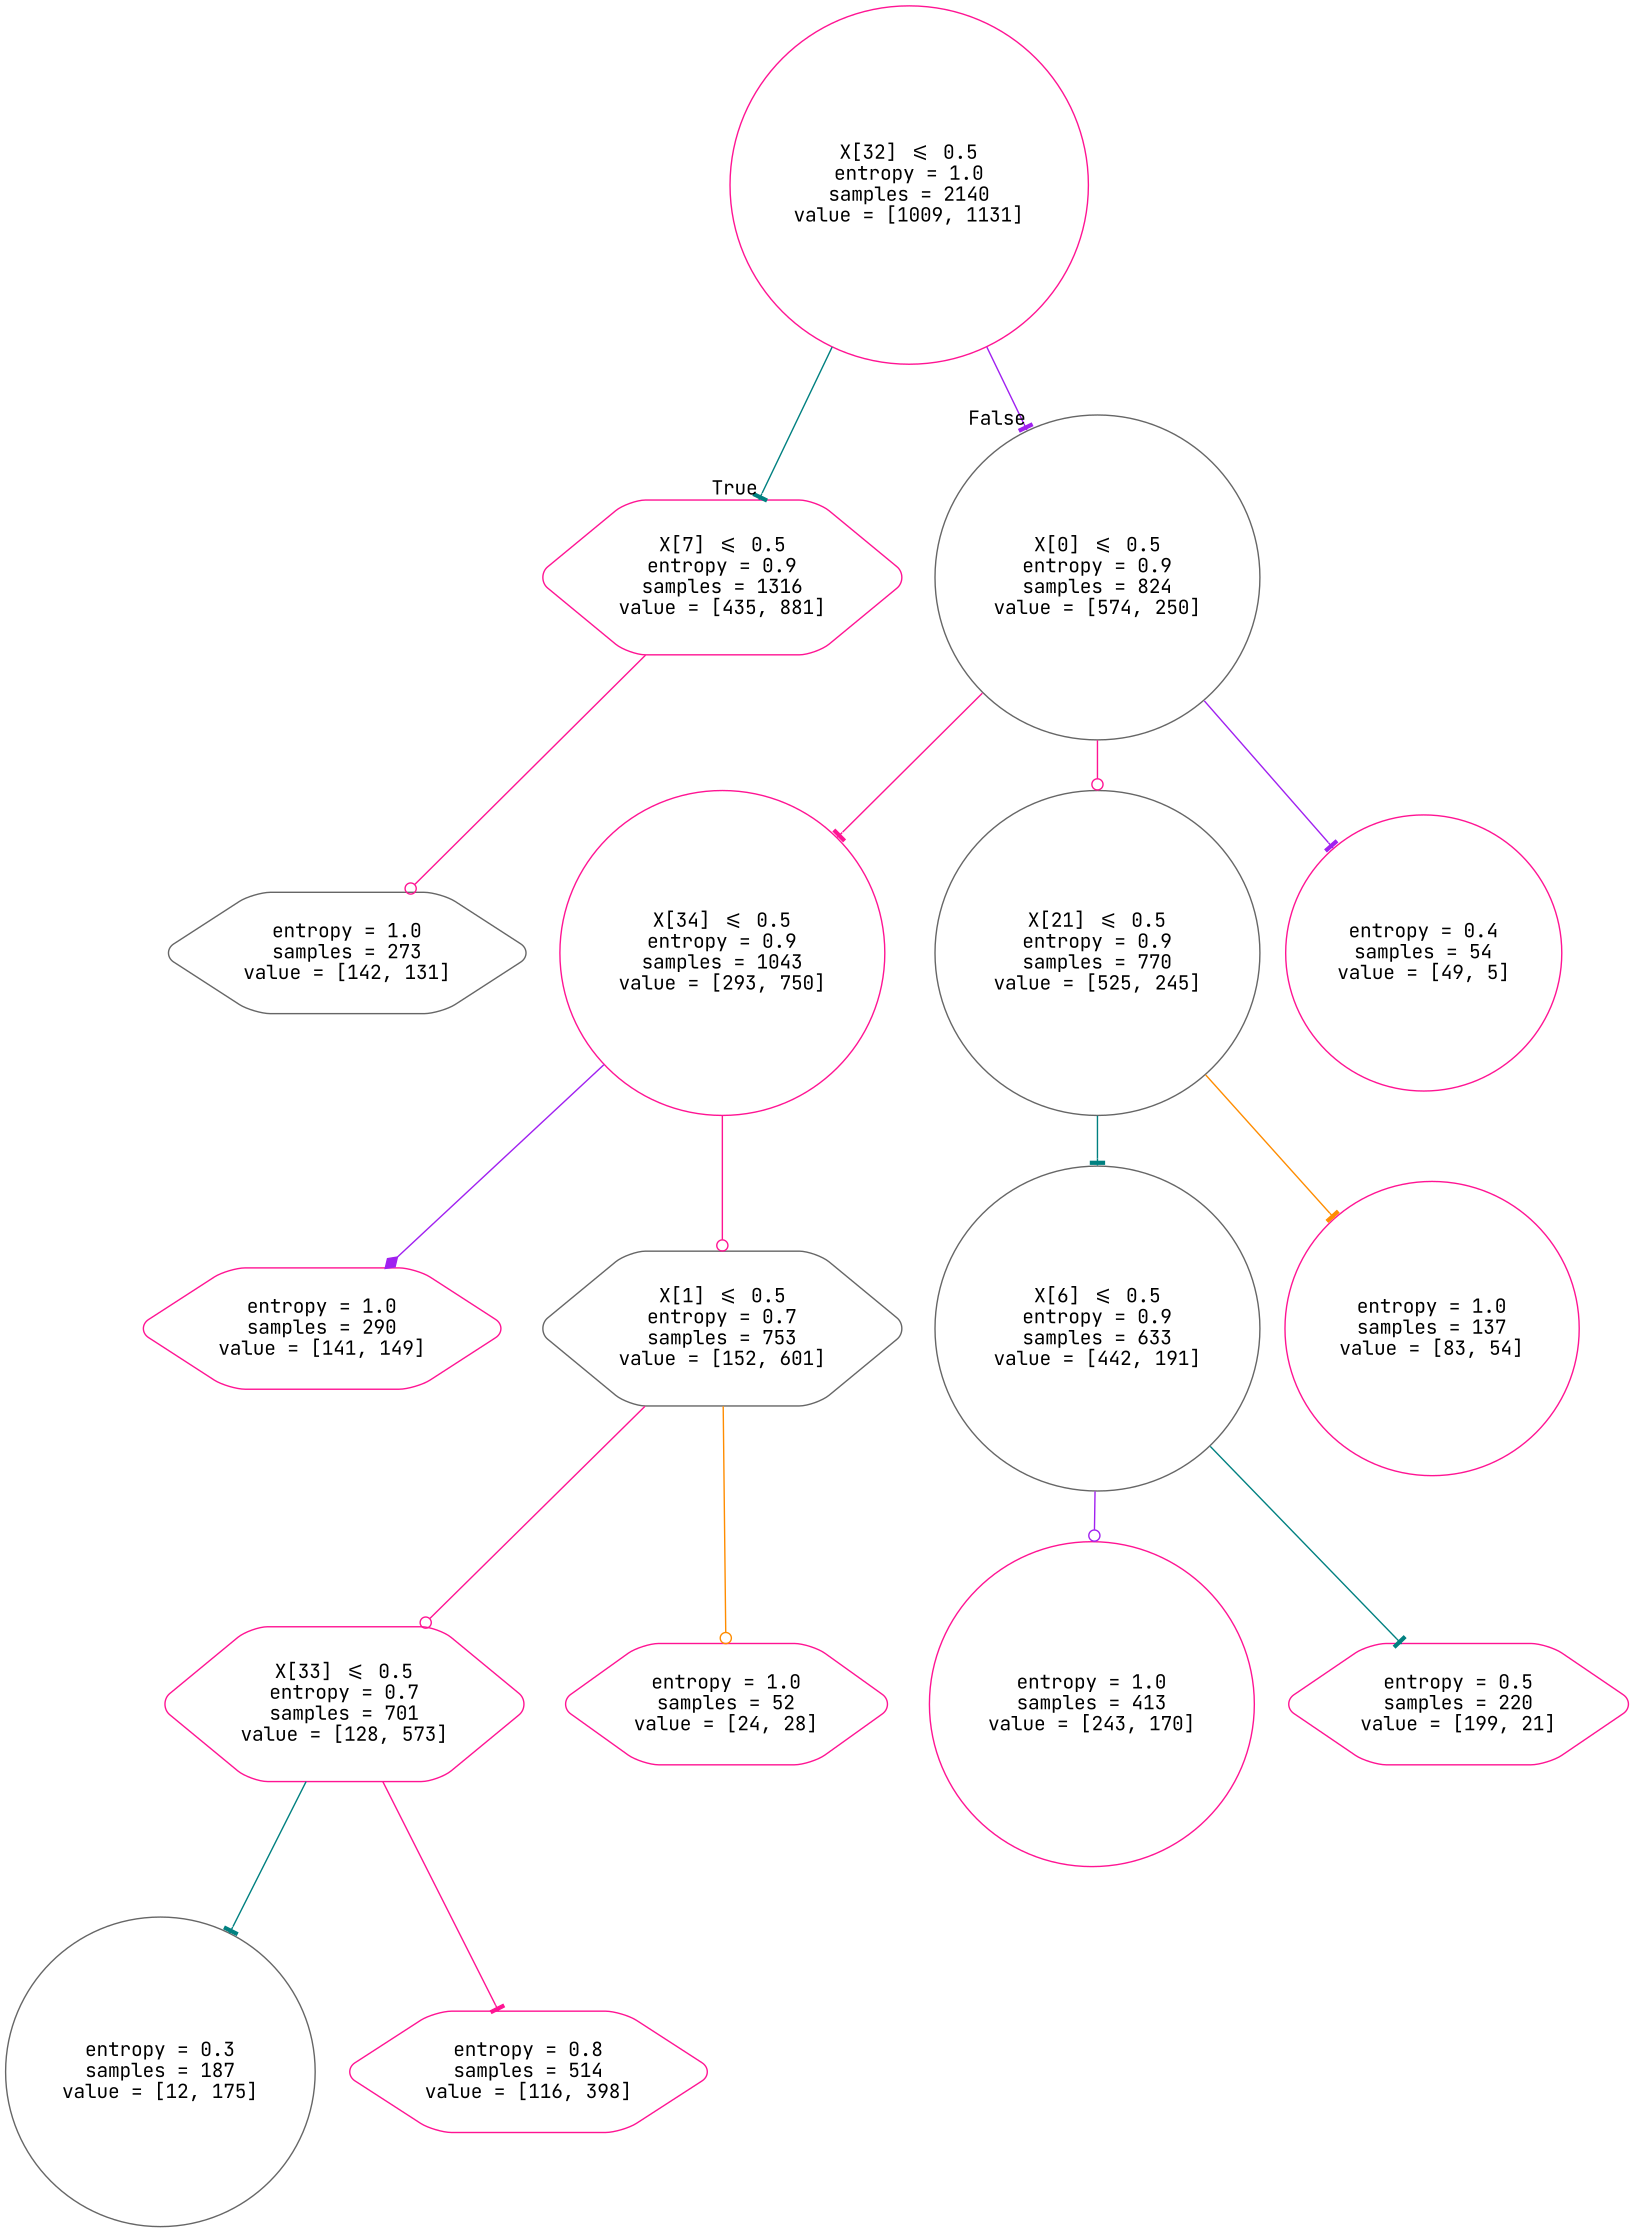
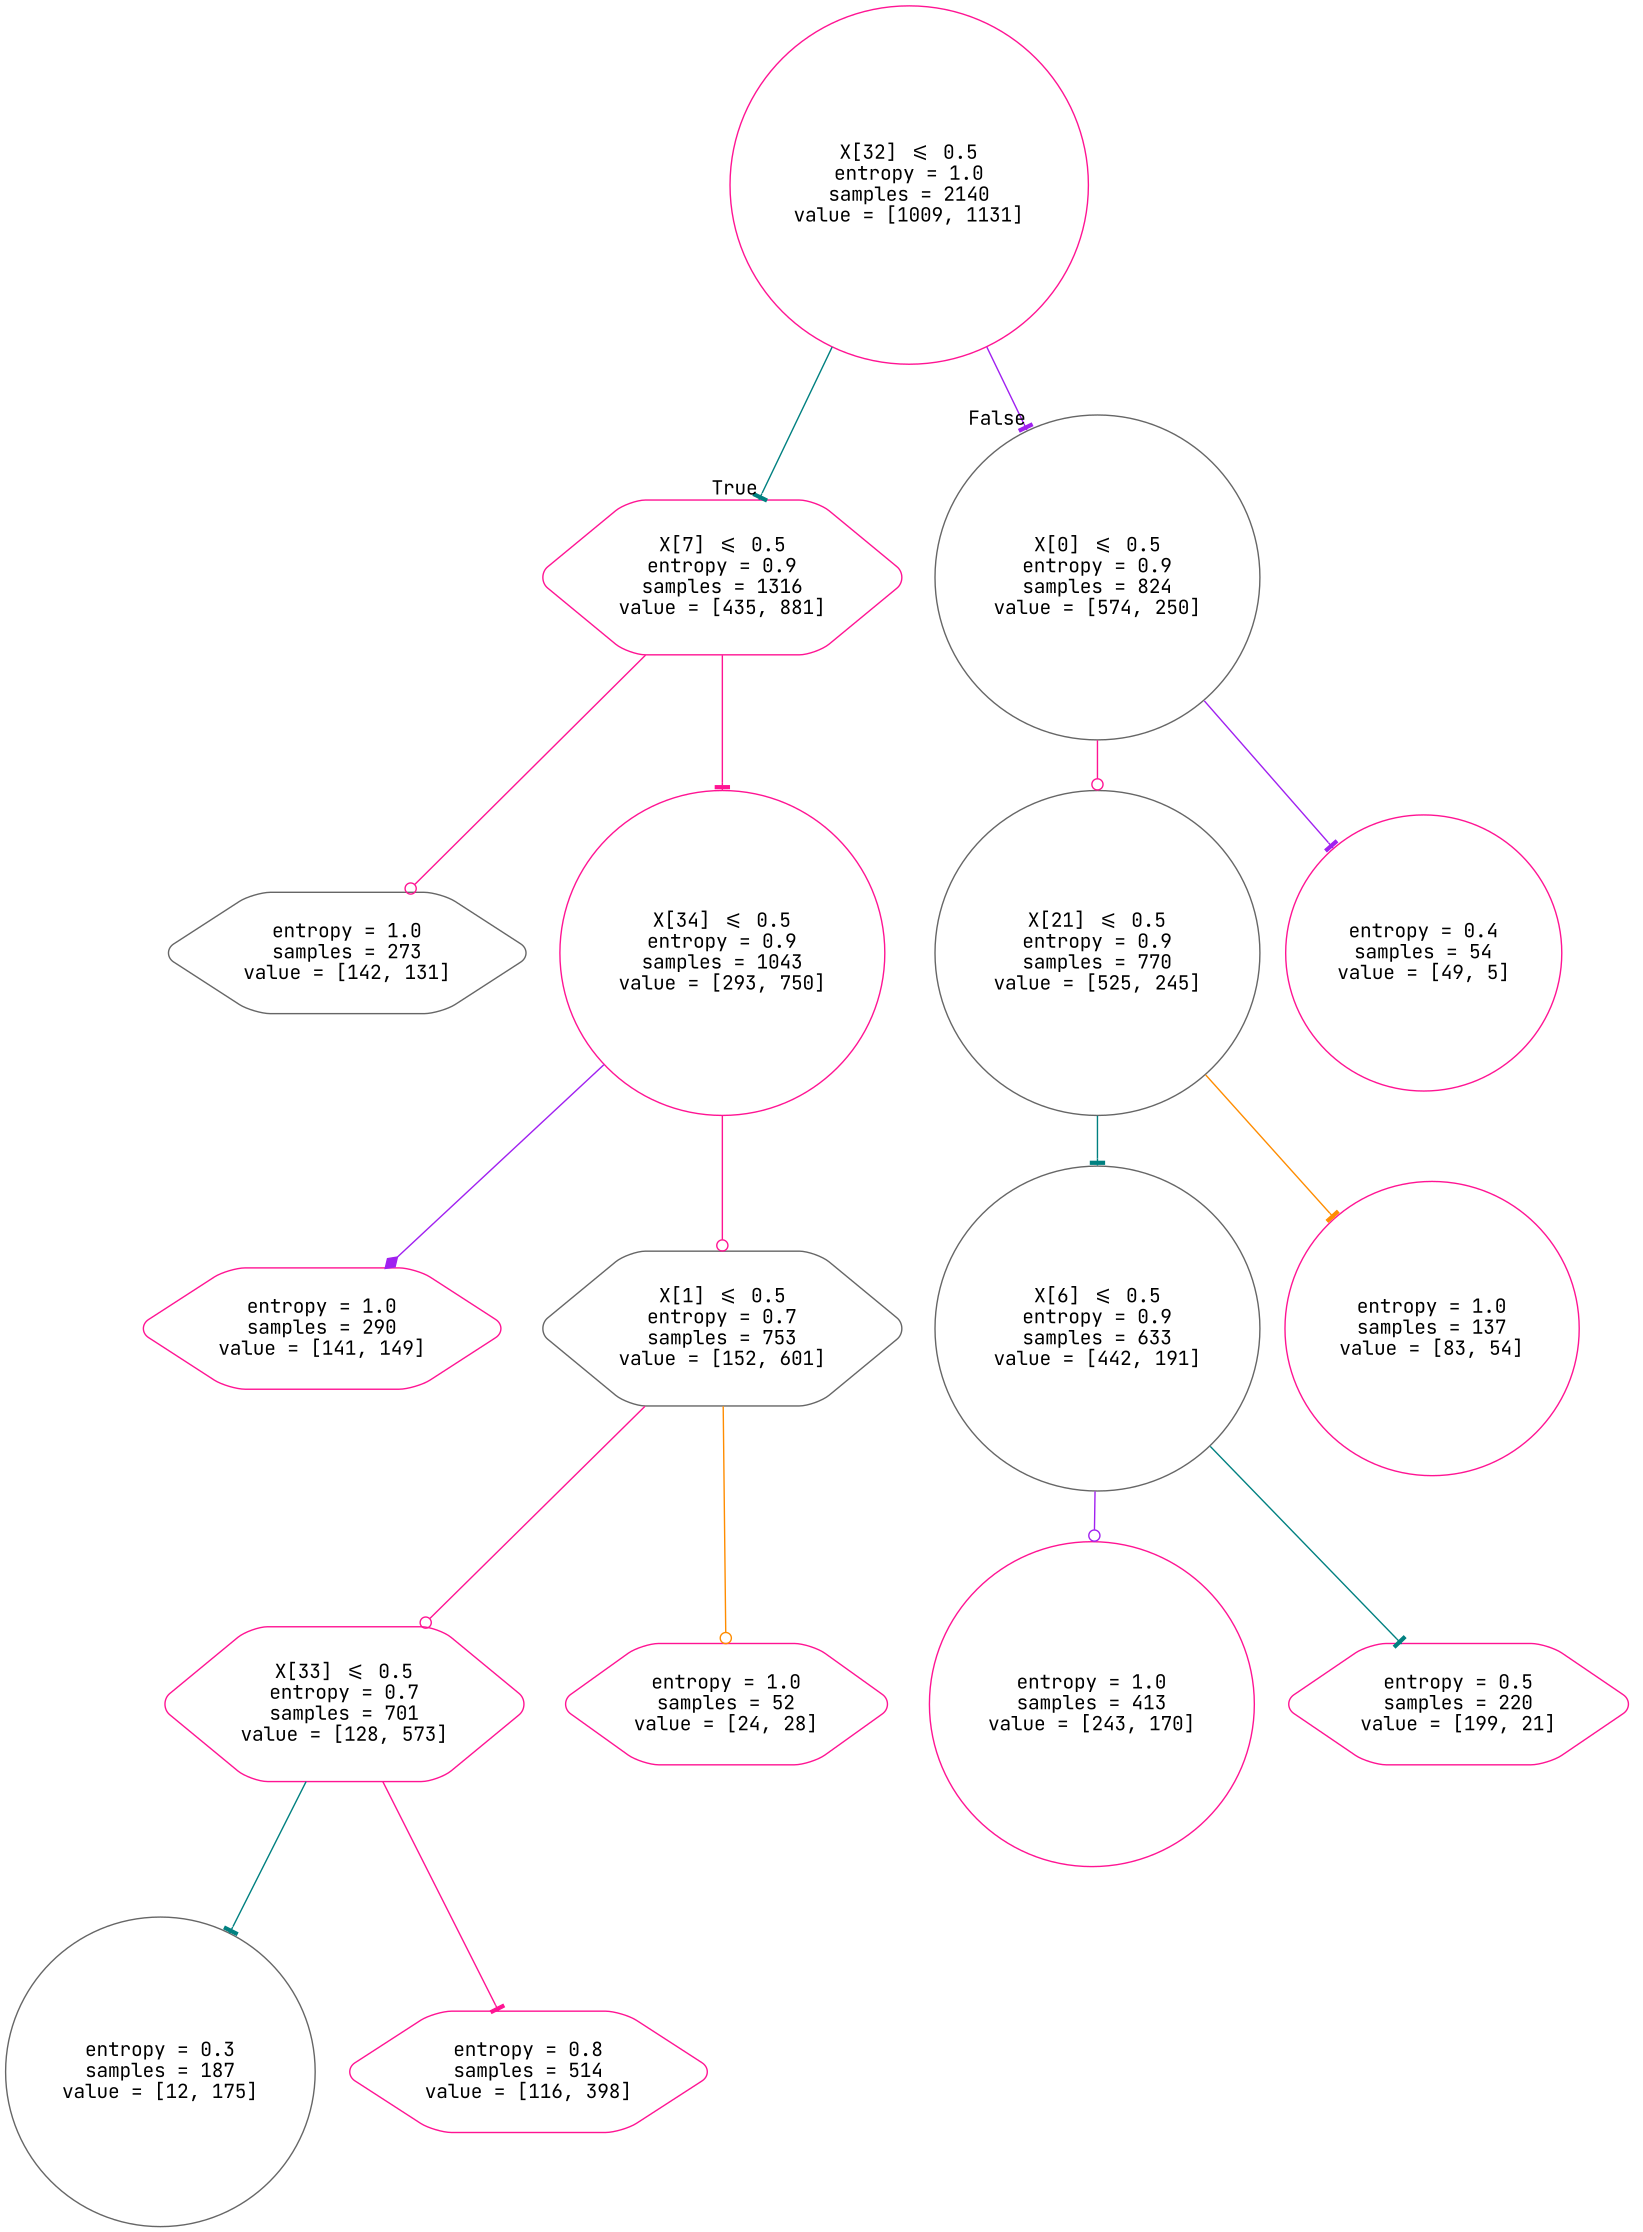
(913, 763) -> (722, 719)
